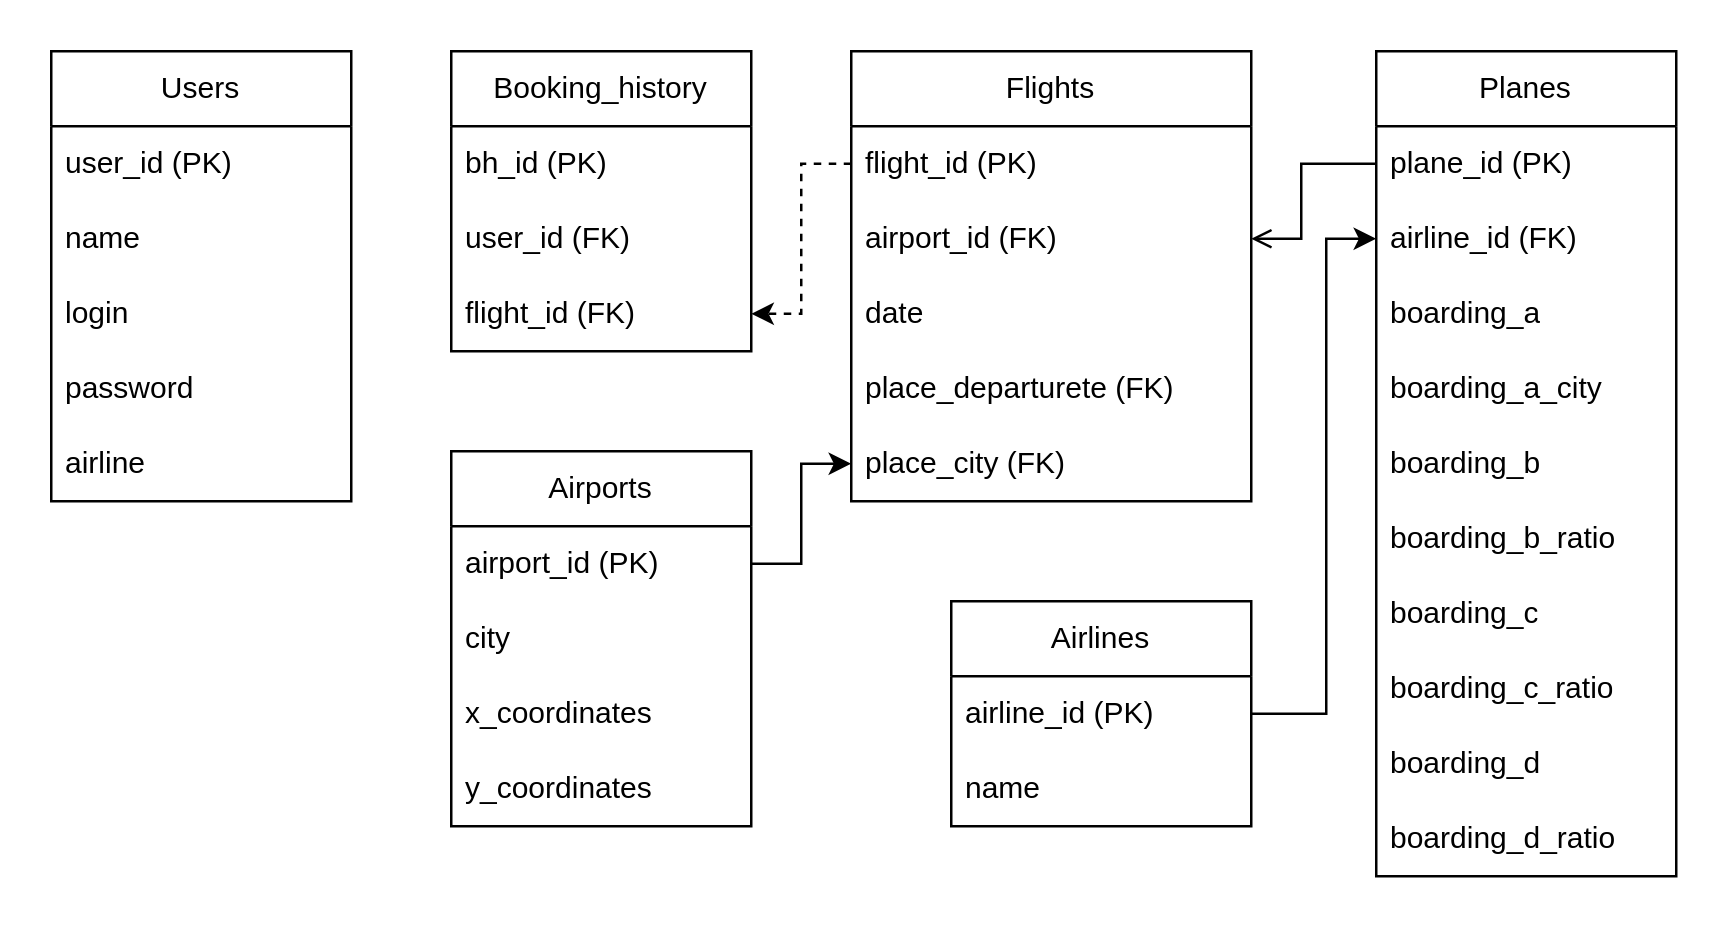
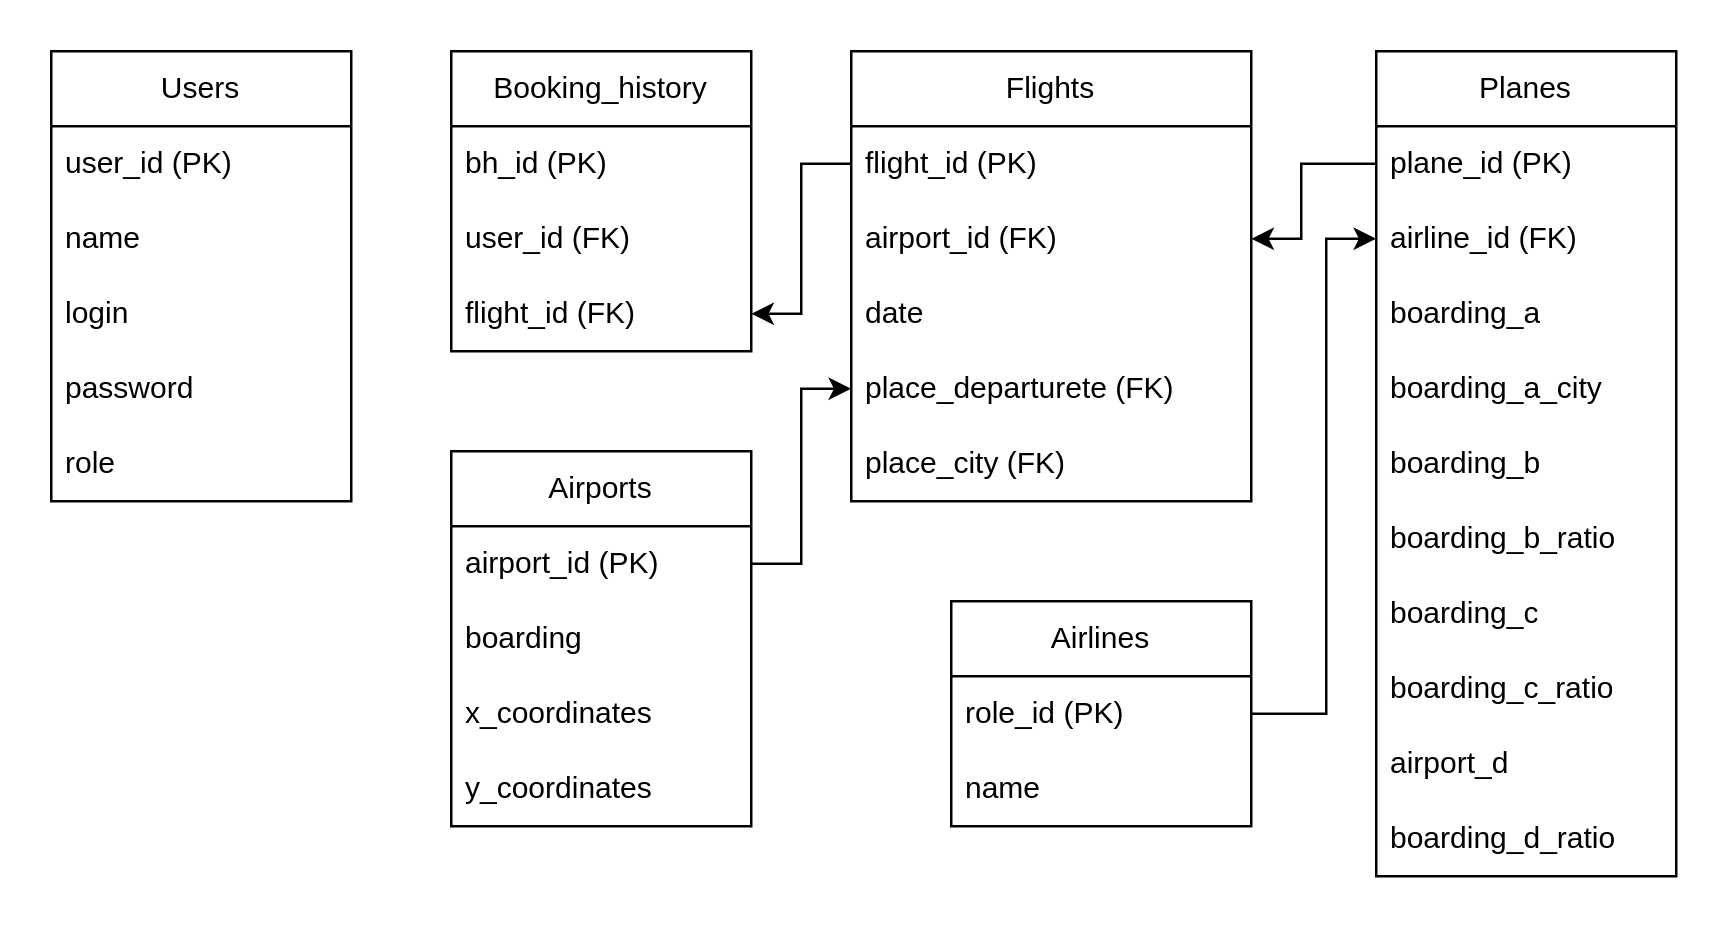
(801, 230) -> (801, 230)
(1265, 239) -> (1269, 239)
none -> (801, 407)
(113, 464) -> (96, 464)
(820, 464) -> none
(496, 639) -> (530, 639)
(1073, 714) -> (1055, 714)
(1471, 764) -> (1463, 764)
